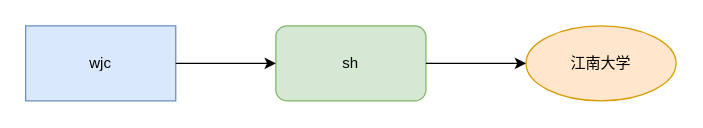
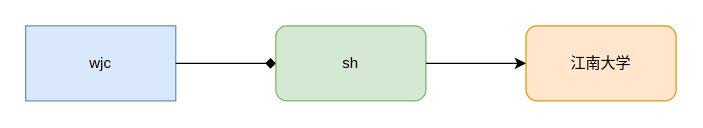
(266, 63) -> (265, 63)
(601, 63) -> (601, 63)
